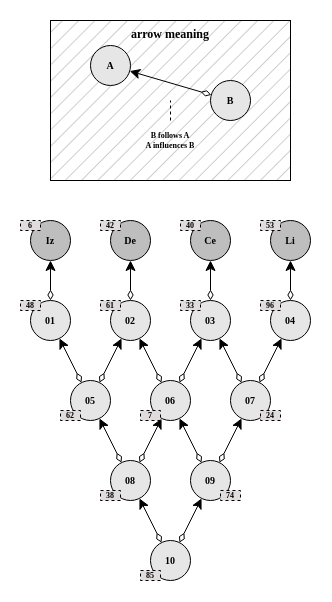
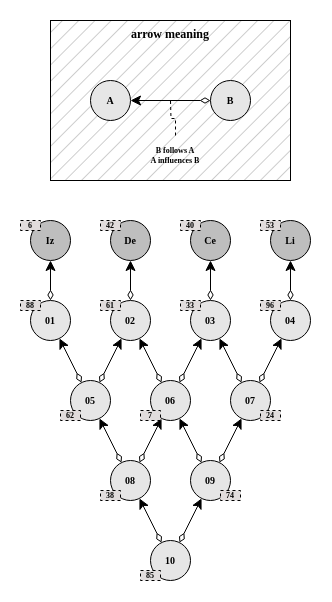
(111, 66) -> (111, 101)
(171, 141) -> (176, 156)
(31, 306) -> (31, 306)
